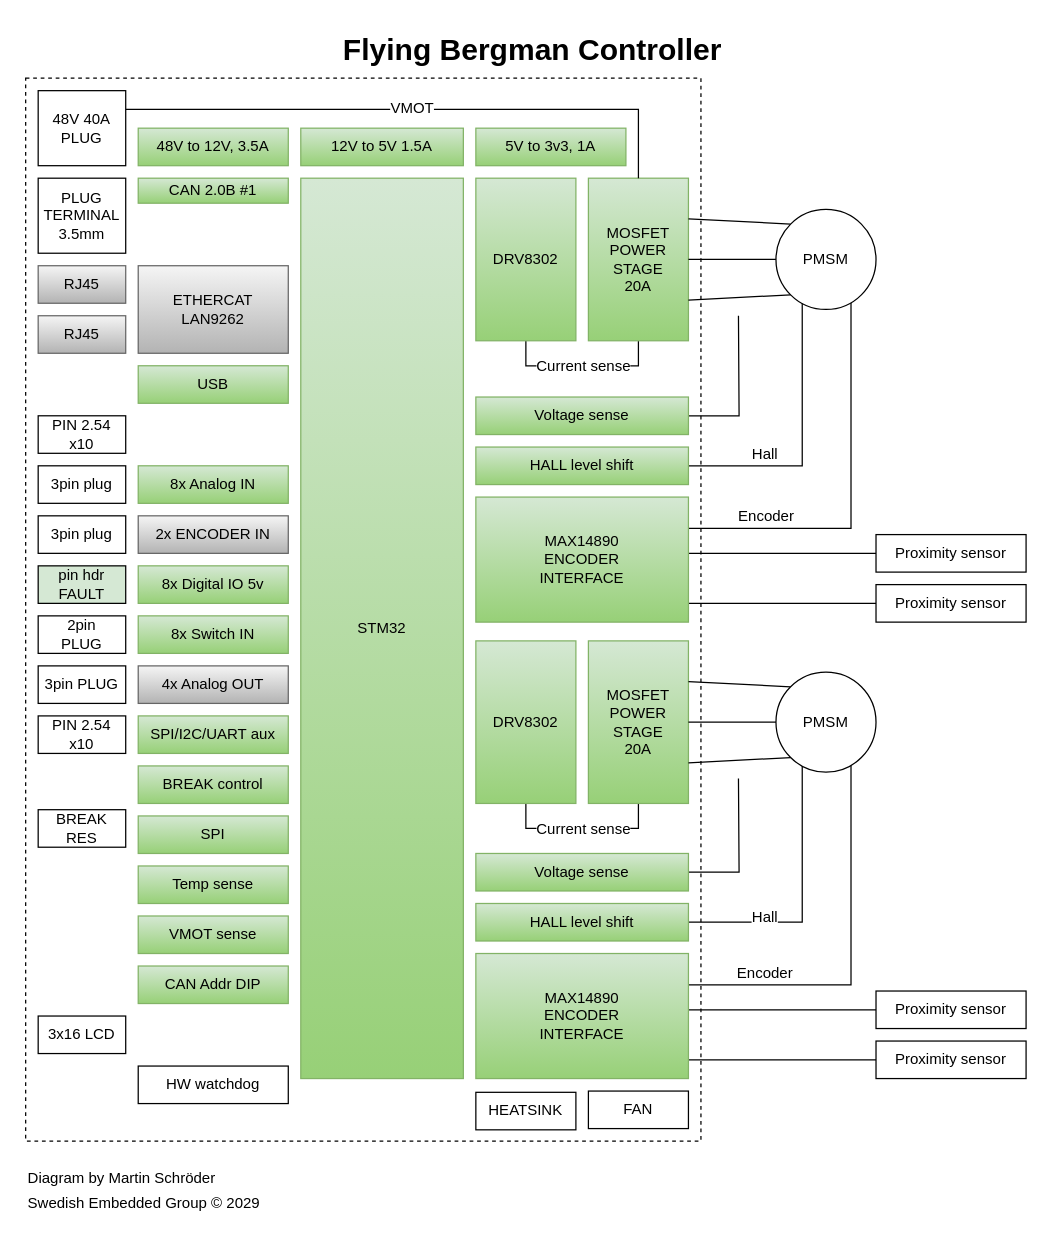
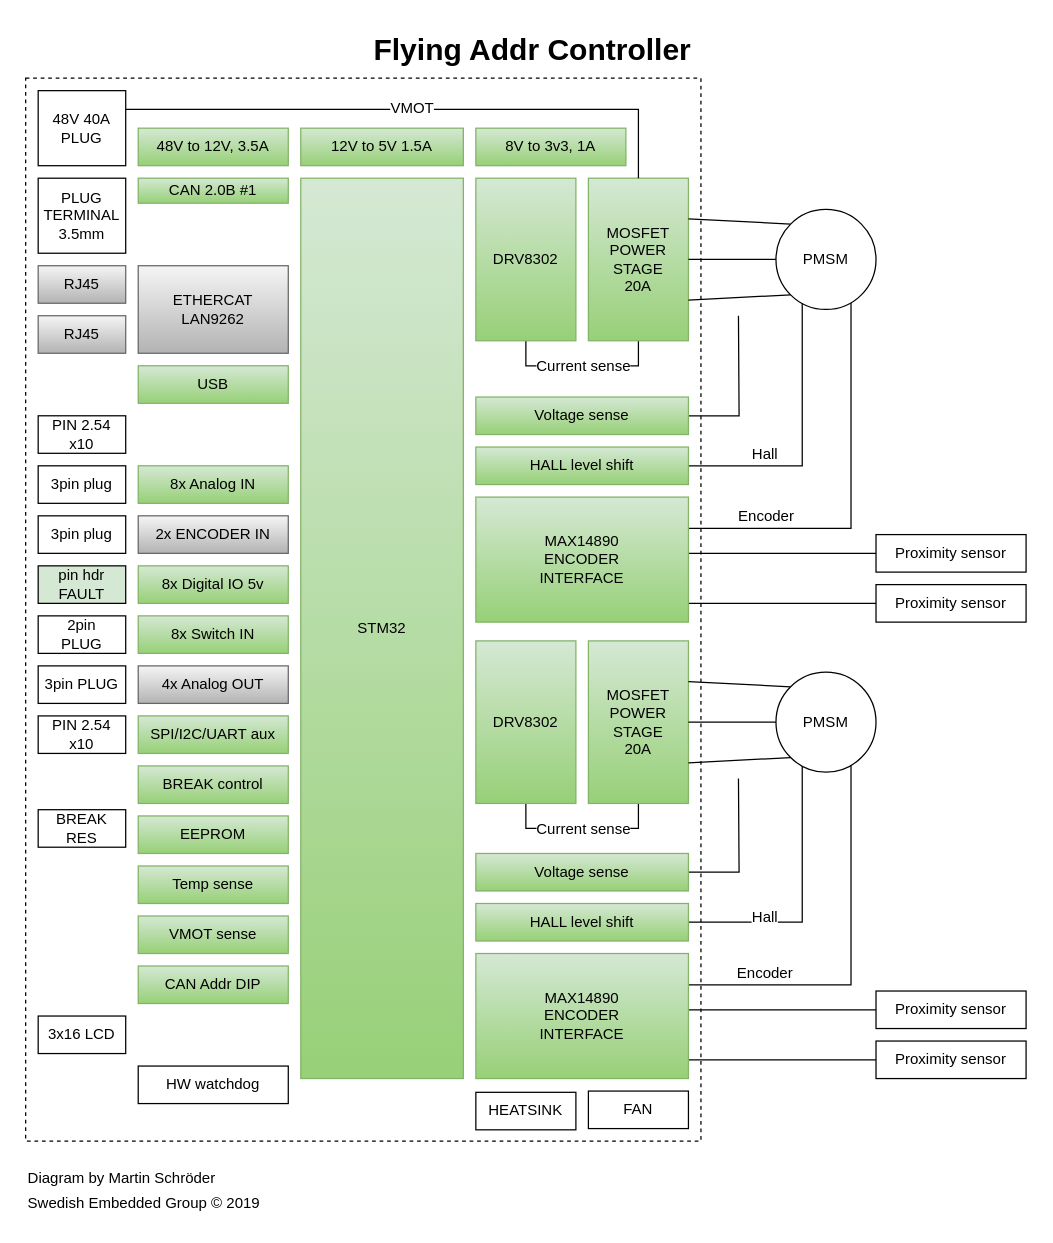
(533, 51) -> (533, 51)
(551, 147) -> (551, 147)
(213, 834) -> (213, 834)
(140, 1203) -> (140, 1203)
